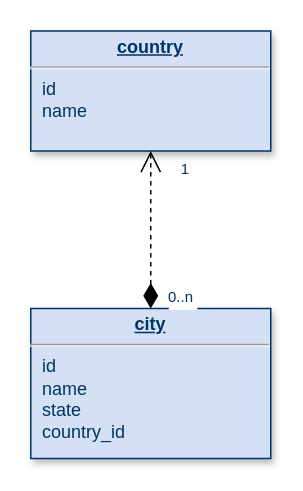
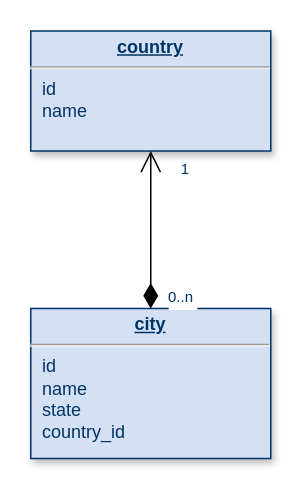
(151, 220) -> (151, 220)
